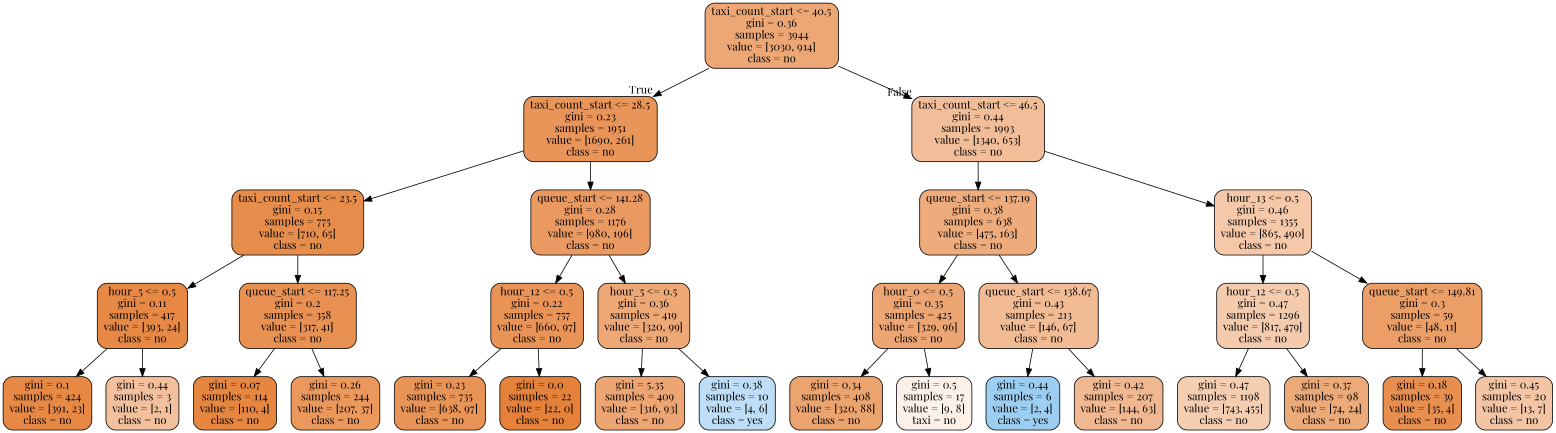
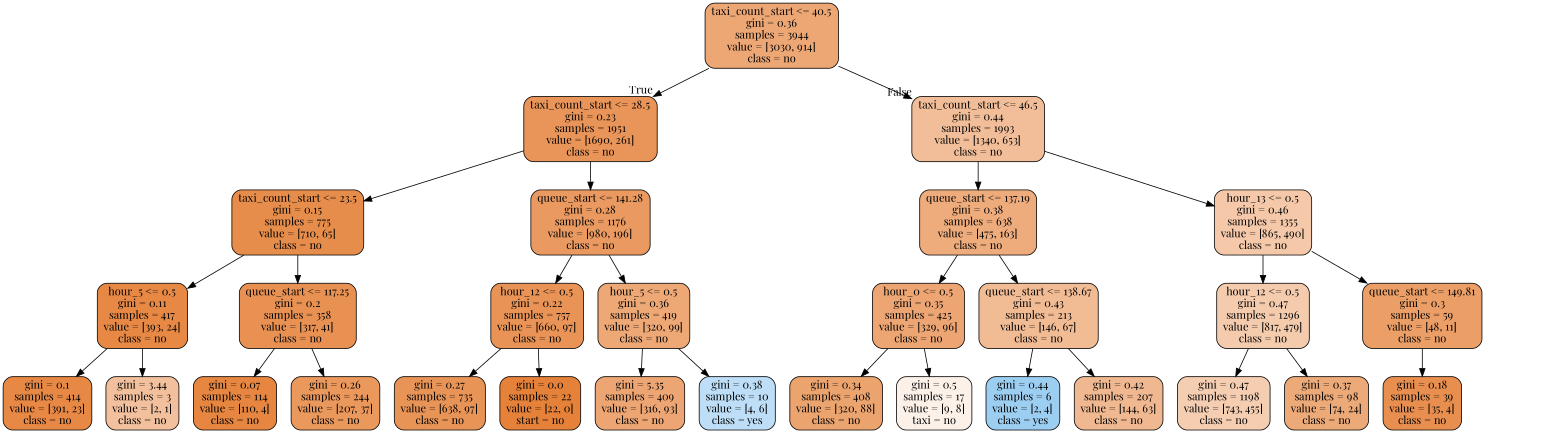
(47, 403) -> (47, 403)
(142, 403) -> (142, 403)
(440, 403) -> (440, 403)
(540, 403) -> (540, 403)
(1514, 403) -> none
